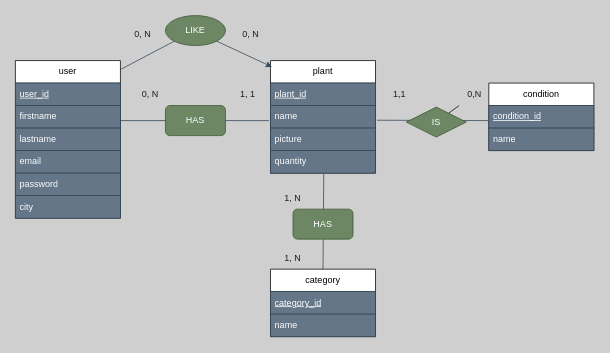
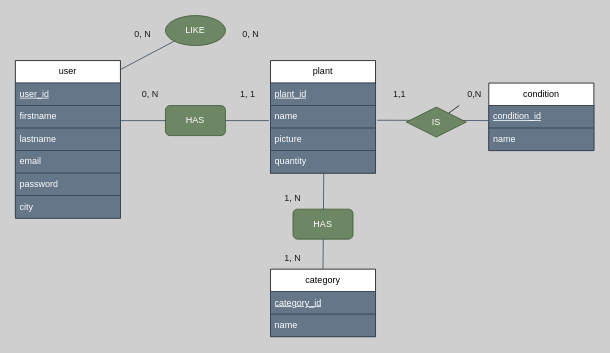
(242, 53) -> none
